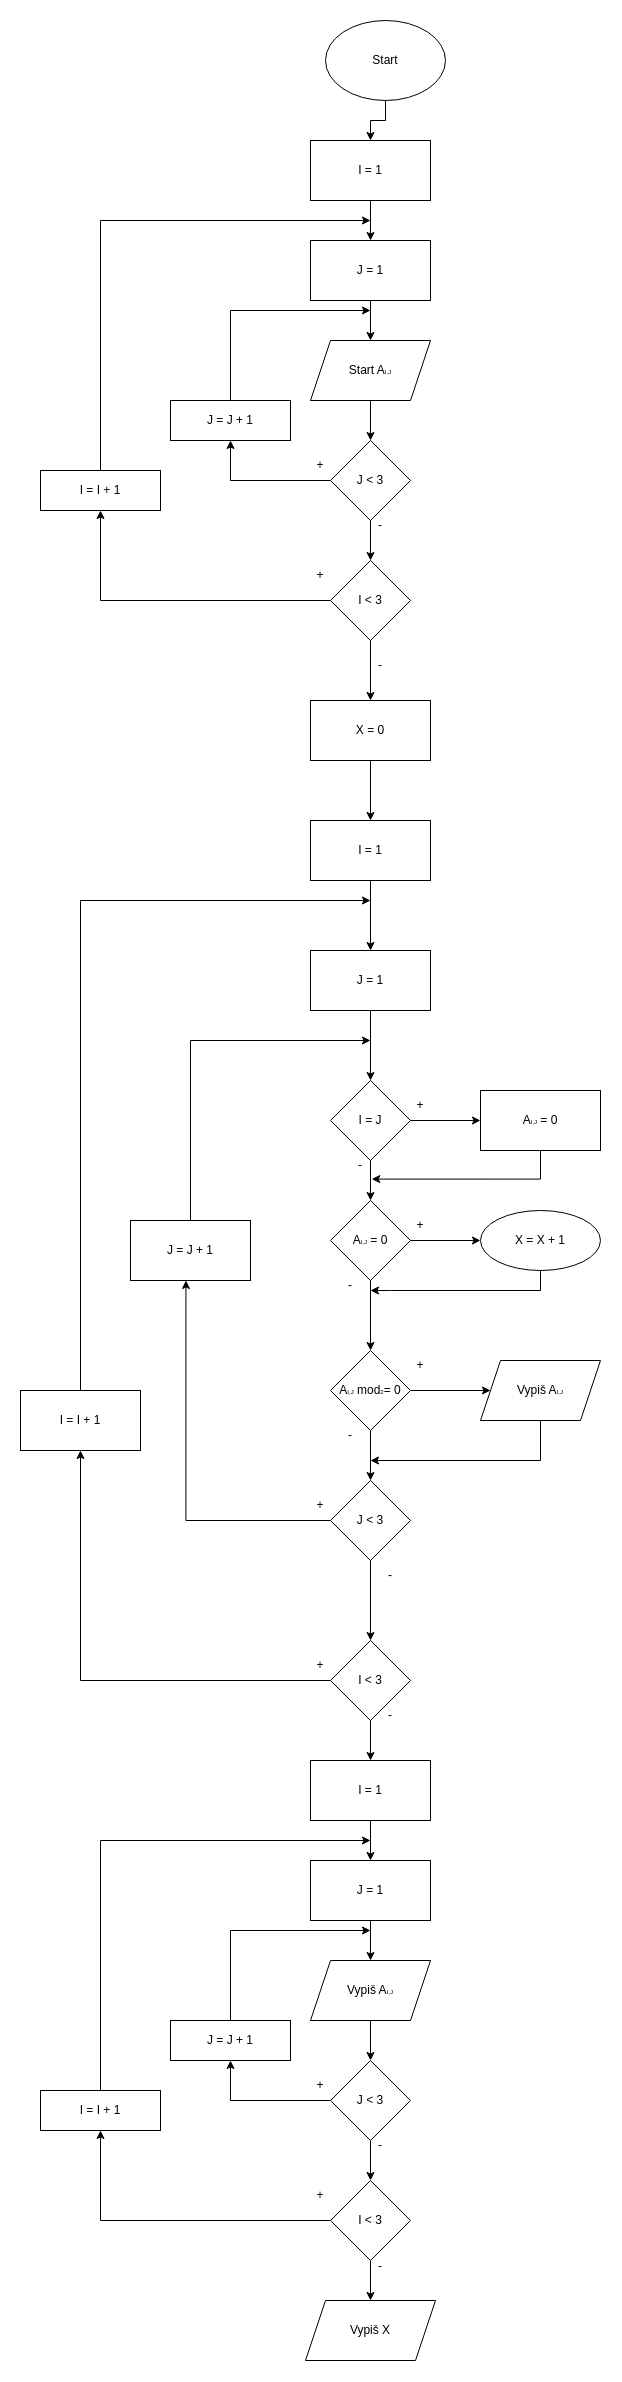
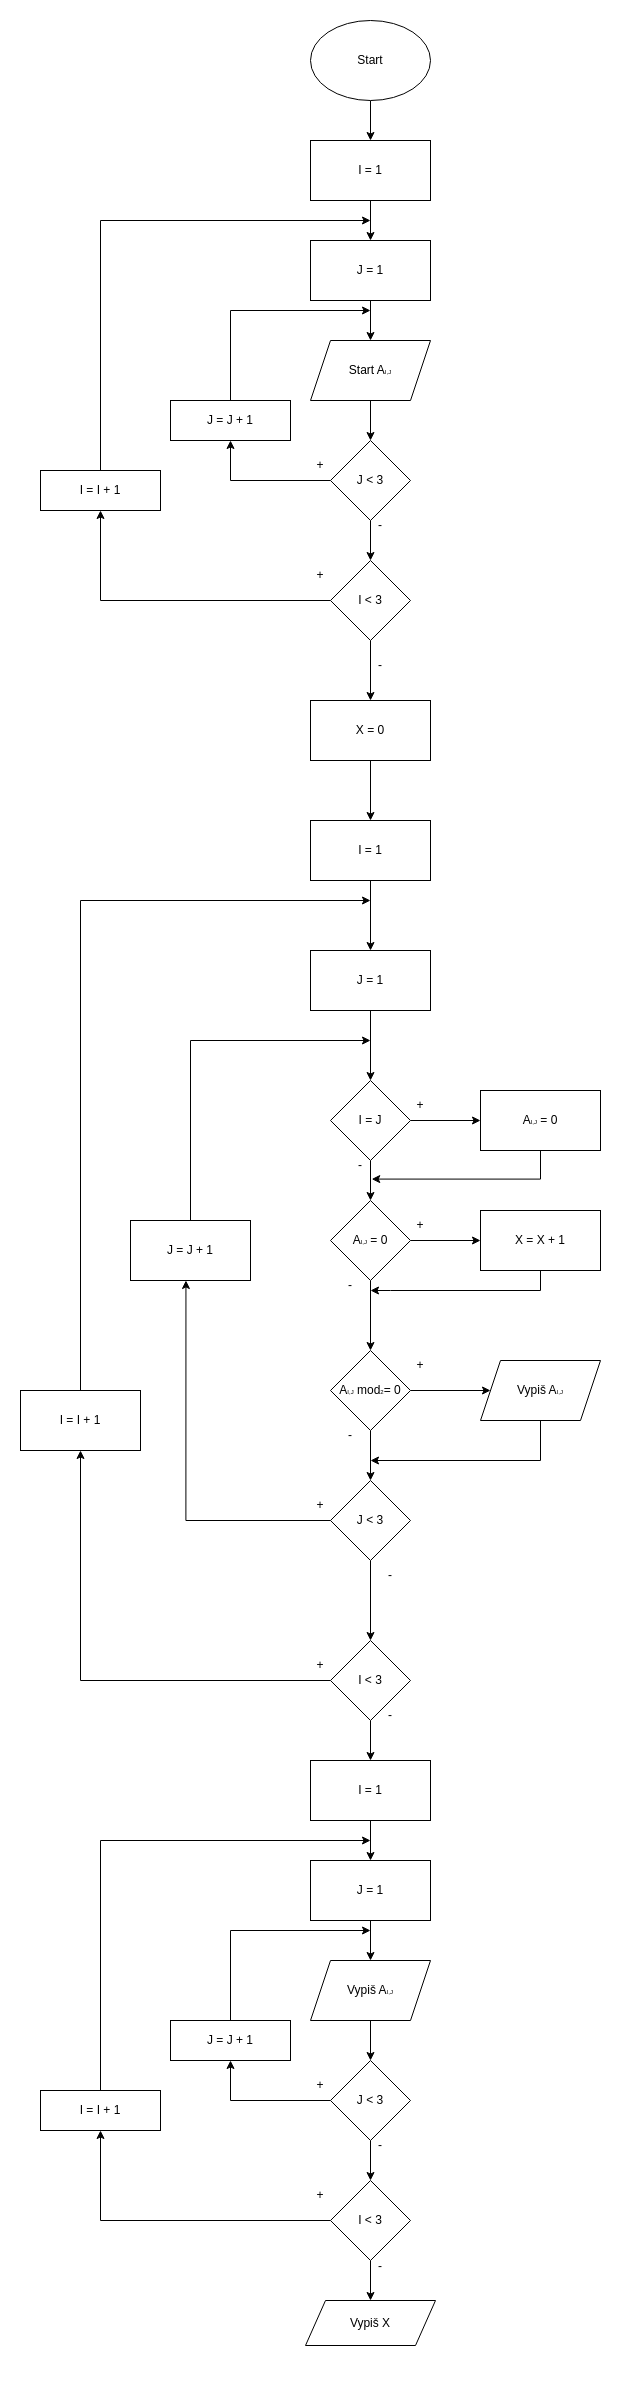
(386, 61) -> (371, 61)
(541, 1241) -> (541, 1241)
(371, 2331) -> (371, 2323)
